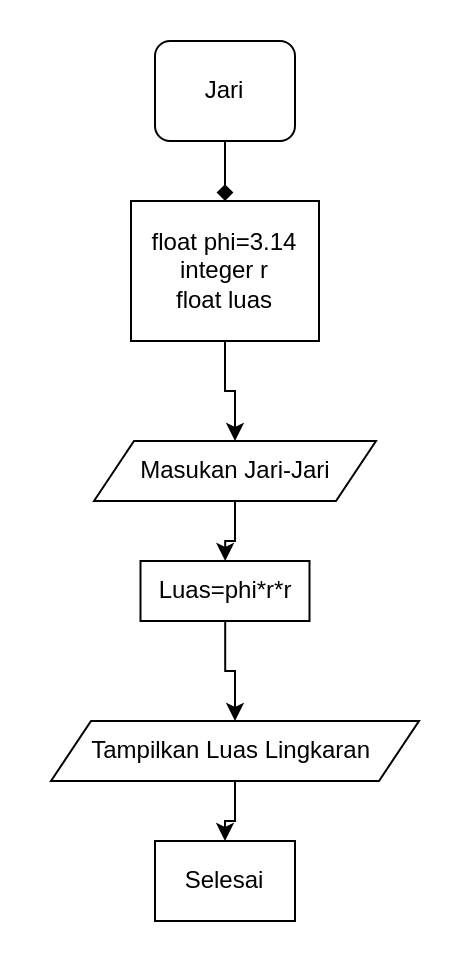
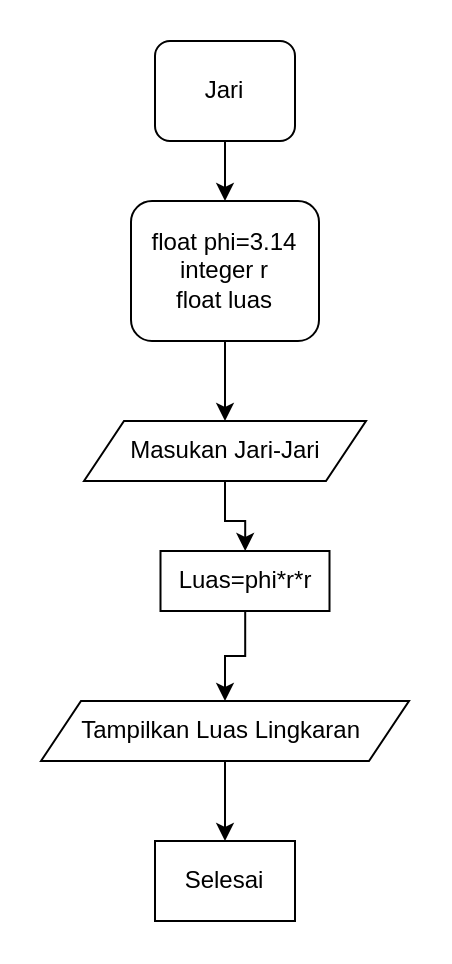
(225, 185) -> (225, 186)
(225, 271) -> (225, 271)
(235, 471) -> (225, 451)
(225, 591) -> (245, 581)
(235, 751) -> (225, 731)
